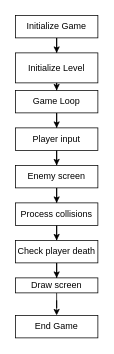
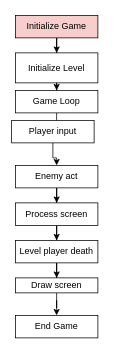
(57, 27) -> (57, 27)
(57, 139) -> (53, 132)
(57, 177) -> (57, 177)
(57, 214) -> (57, 214)
(57, 252) -> (57, 252)
